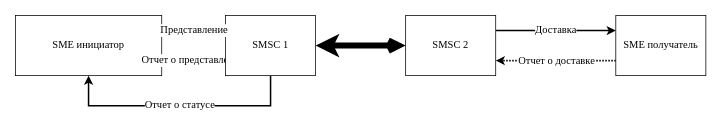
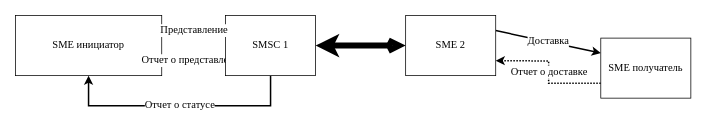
(450, 45) -> (450, 45)
(660, 45) -> (645, 68)
